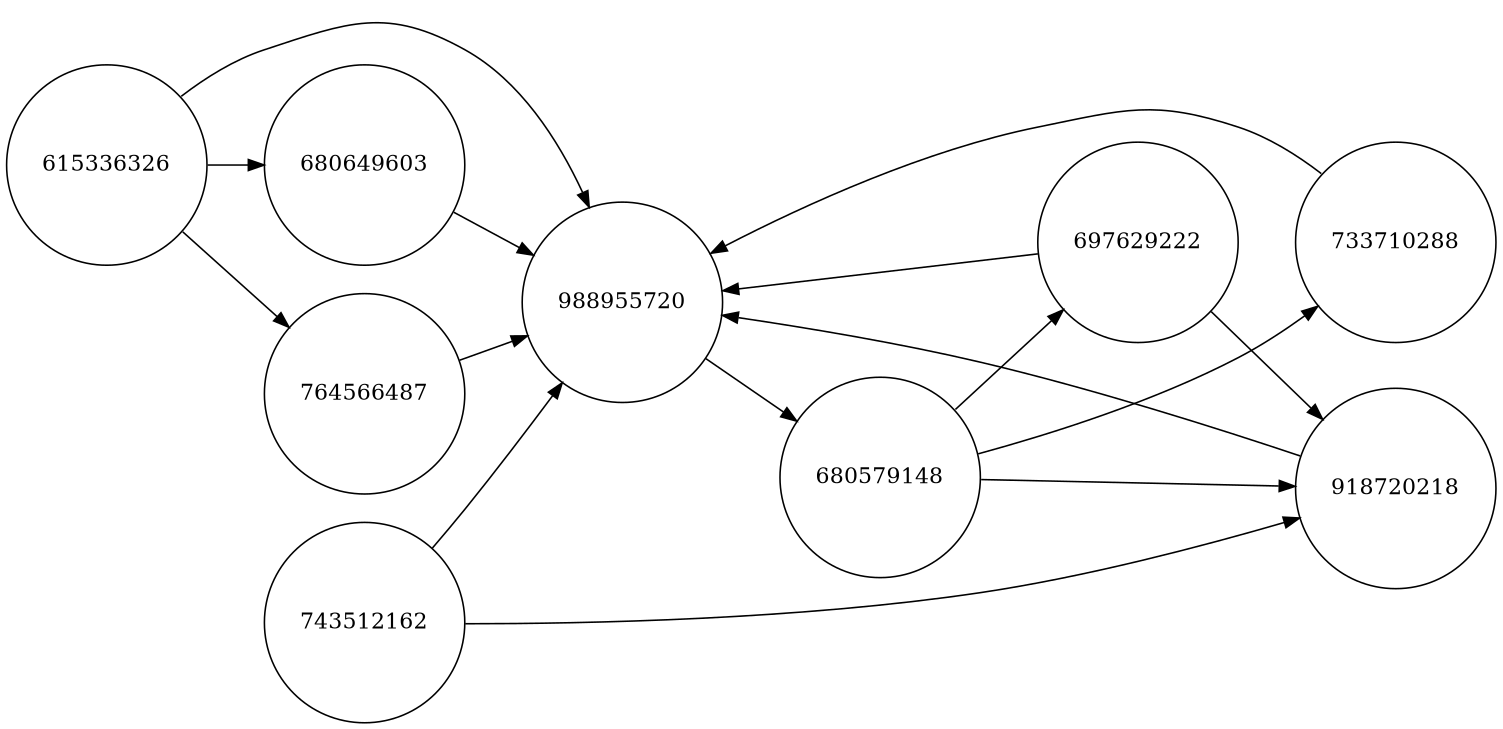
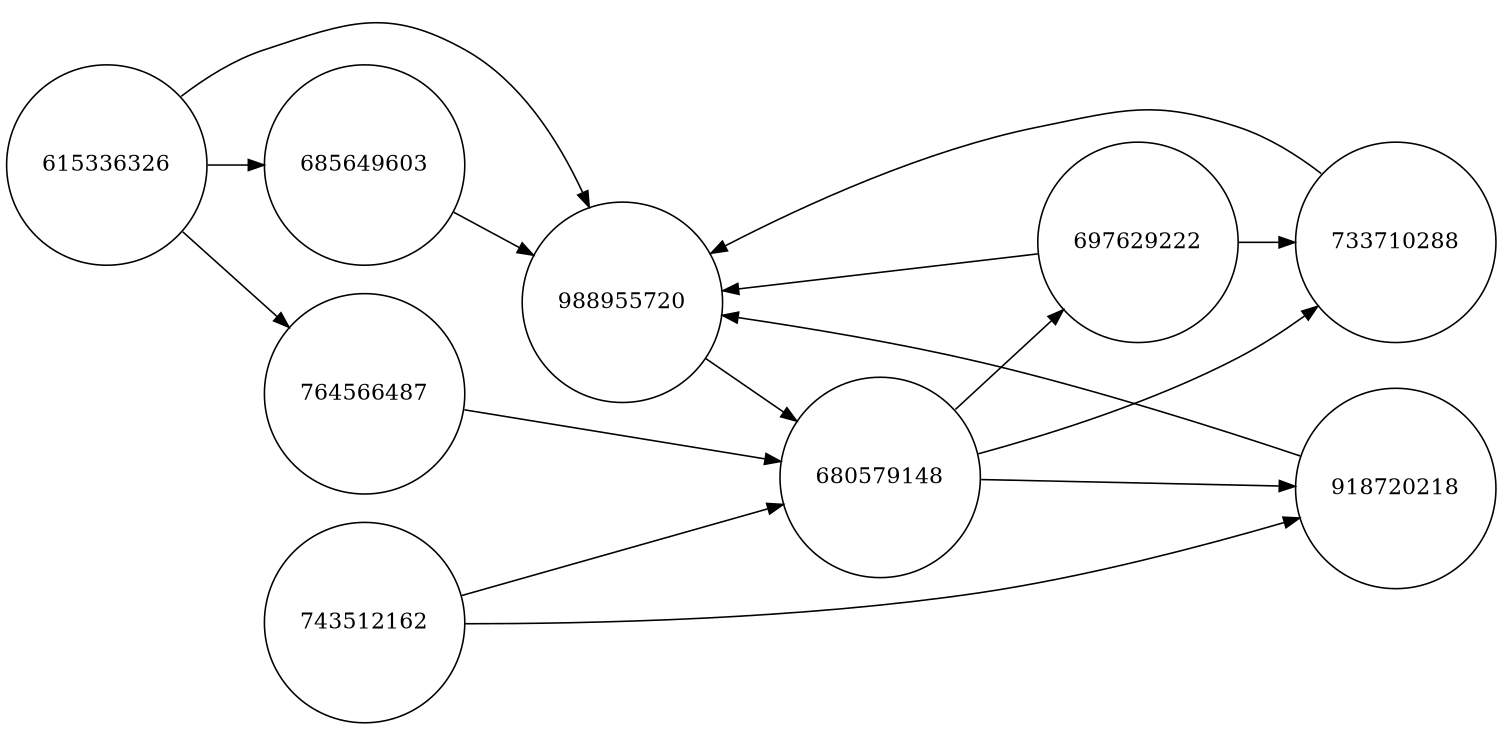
(365, 165) -> (365, 165)
(486, 351) -> (615, 434)
(1261, 360) -> (1259, 242)
(494, 473) -> (615, 552)
